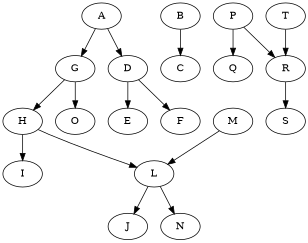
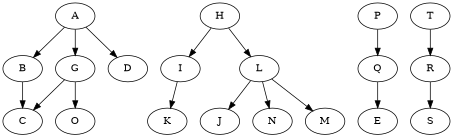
none -> (52, 40)
(257, 40) -> none
(128, 91) -> (378, 91)
(52, 92) -> (52, 92)
none -> (167, 121)
(180, 121) -> none
(197, 146) -> (289, 93)
